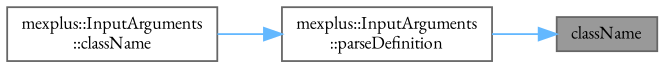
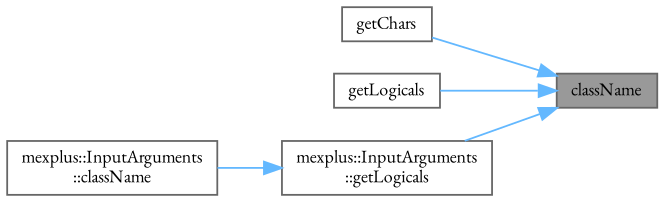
none -> (387, 24)
(387, 34) -> (387, 168)
none -> (387, 91)
